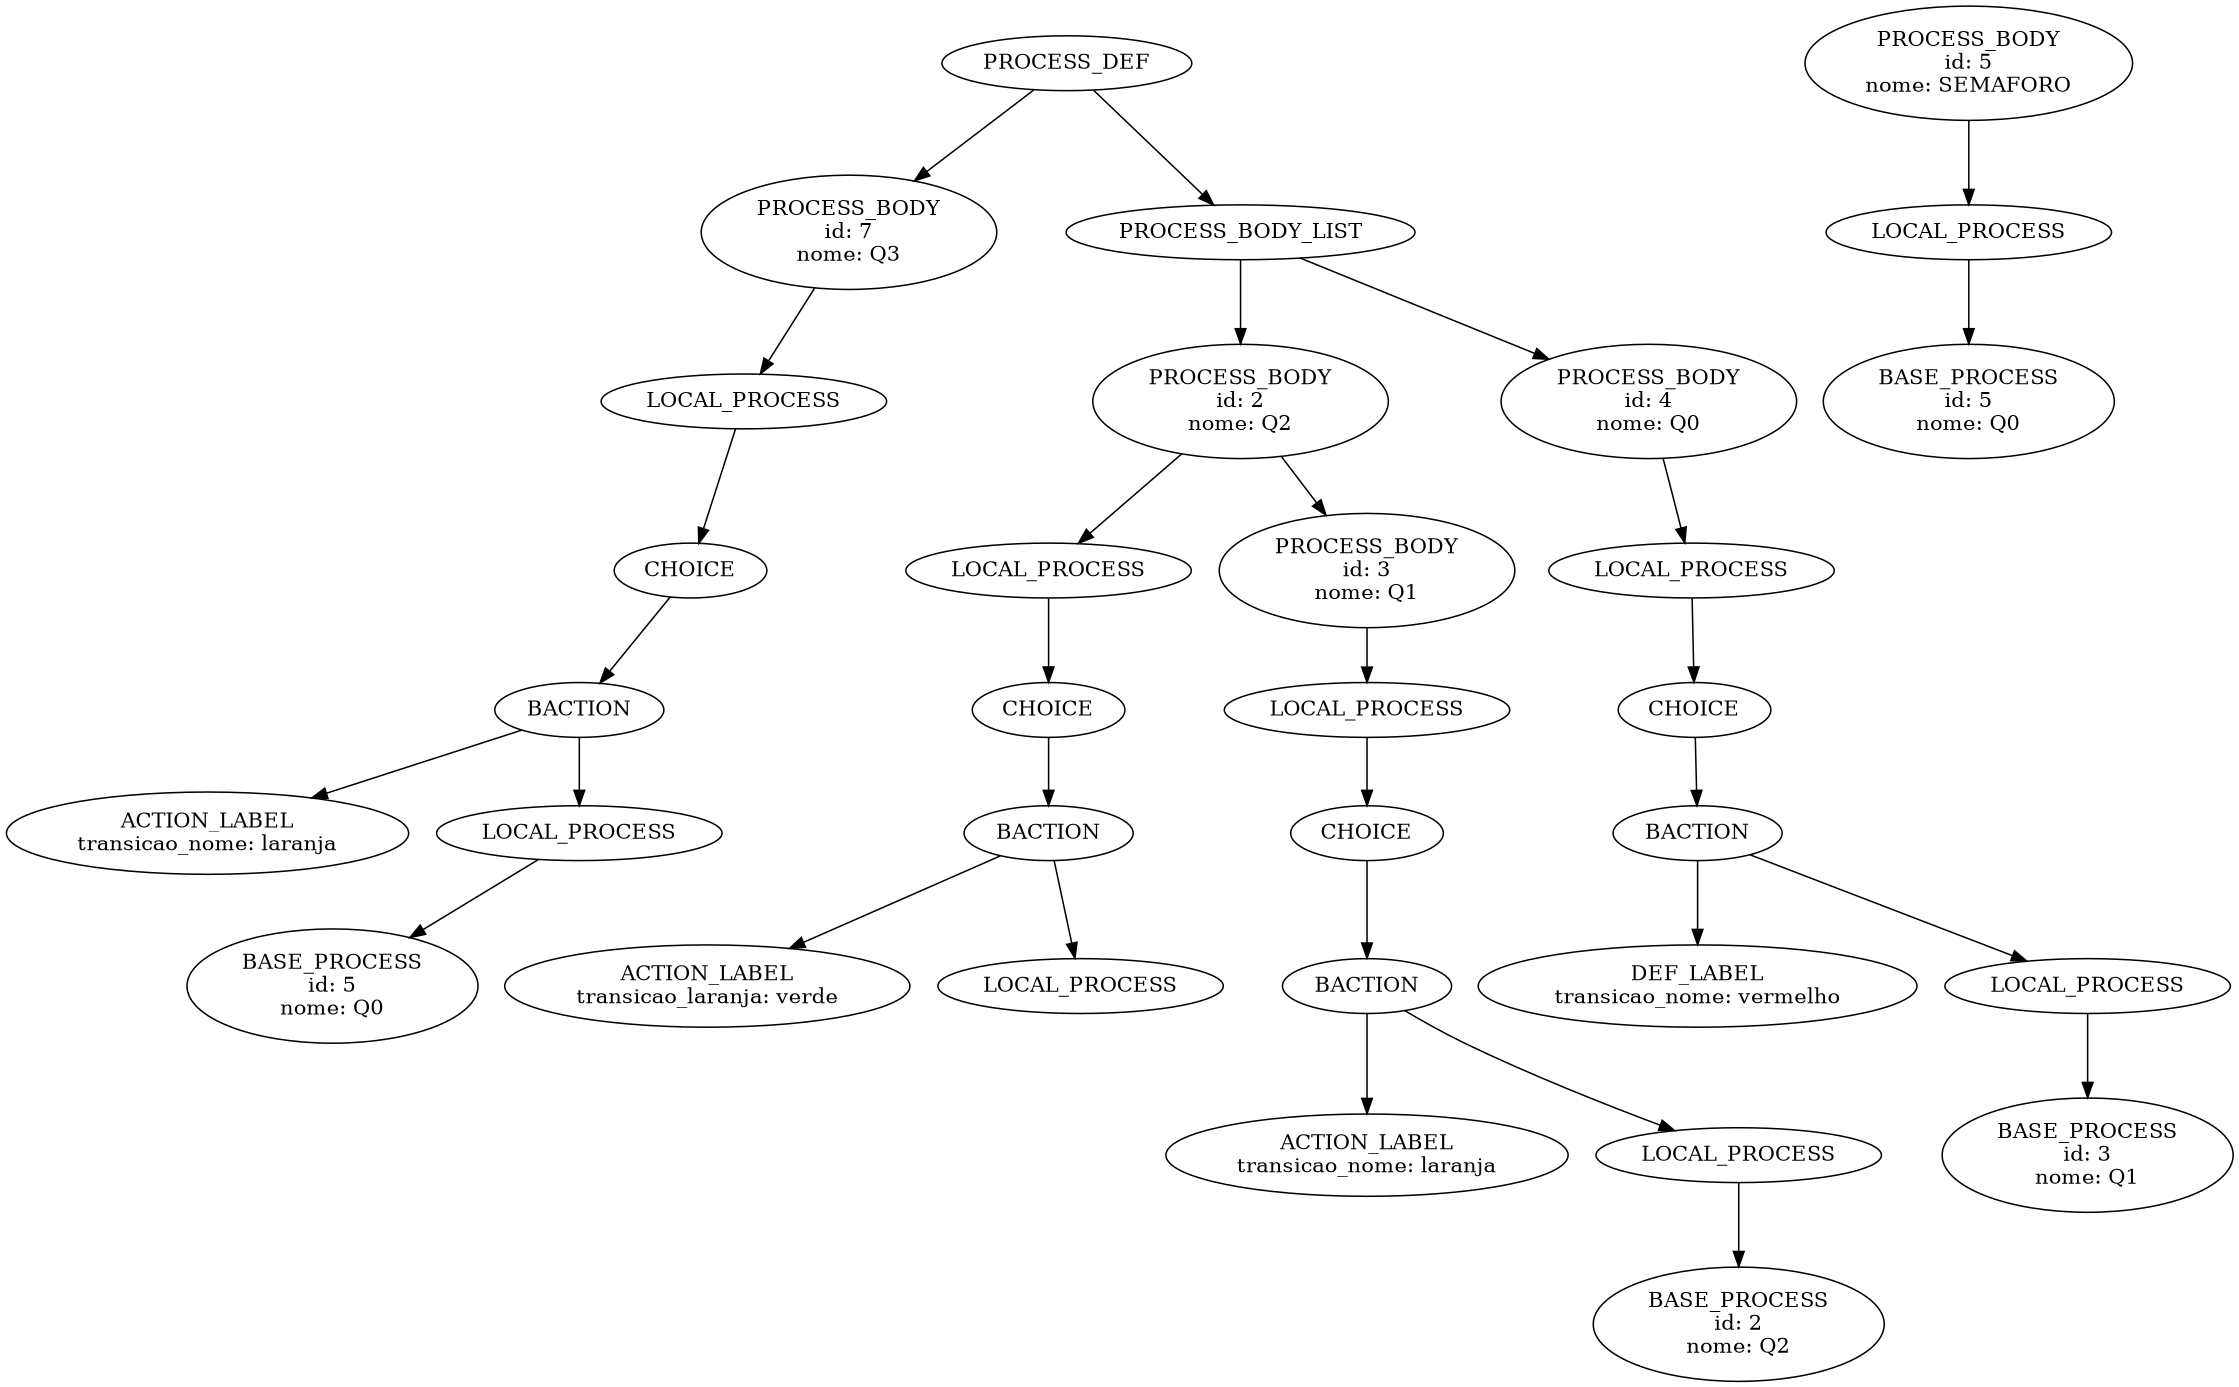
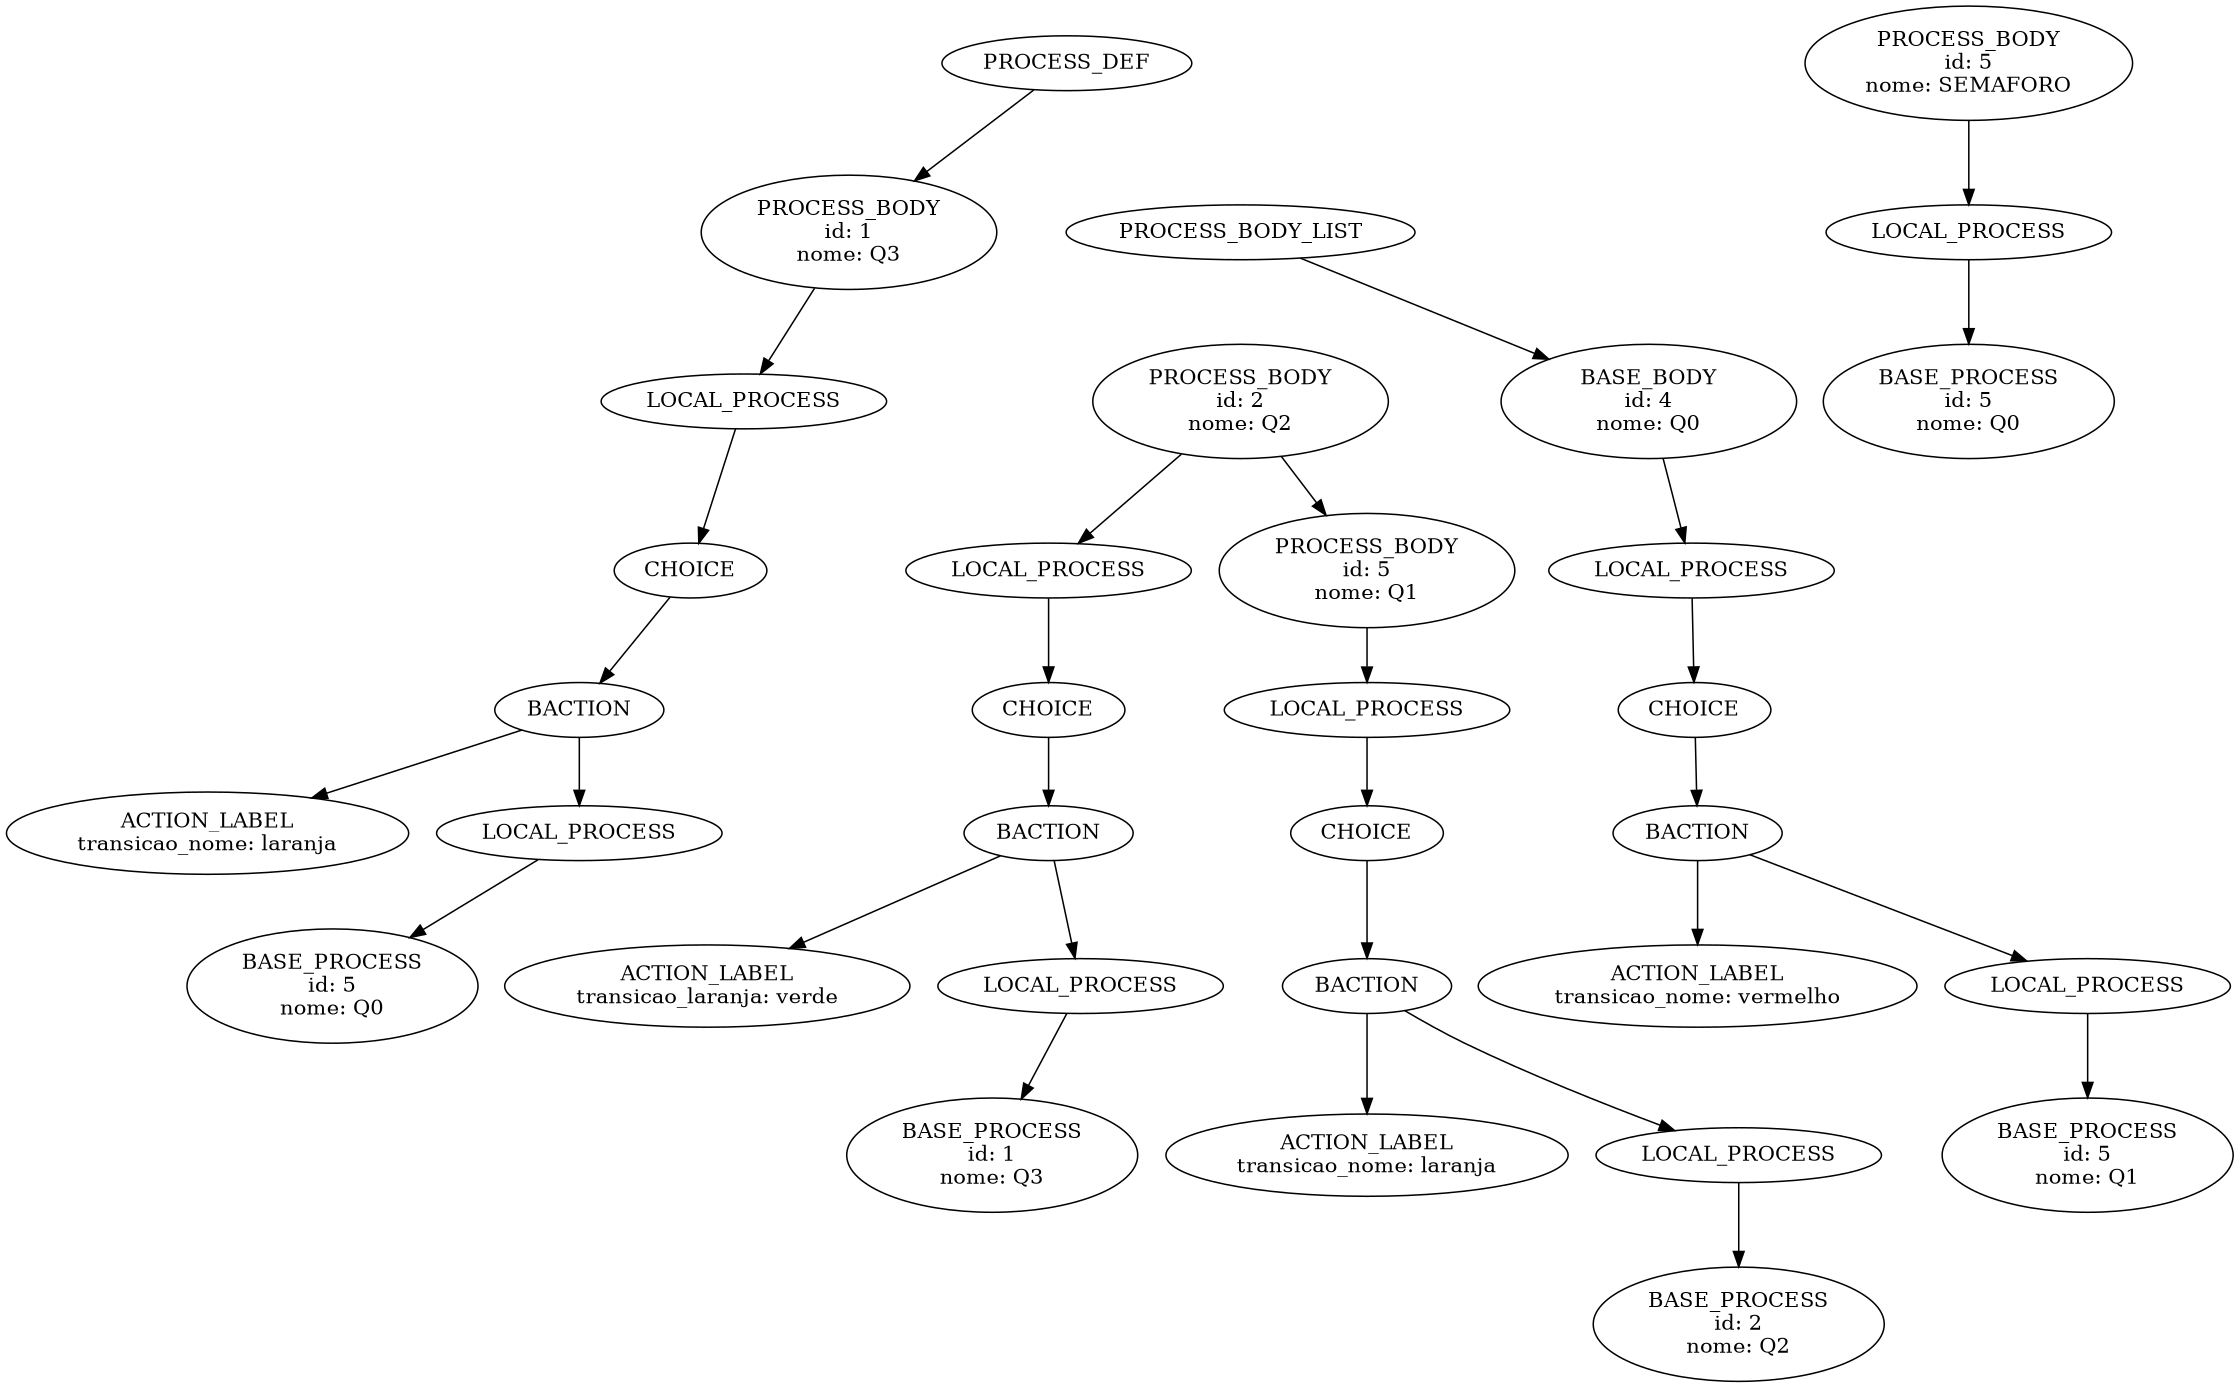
(1148, 142) -> none
(849, 232) -> (849, 232)
(1241, 294) -> none
(1649, 401) -> (1649, 401)
(1367, 571) -> (1367, 571)
(1698, 986) -> (1698, 986)
none -> (992, 1155)
(2088, 1155) -> (2088, 1155)
